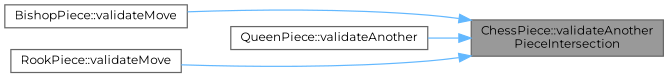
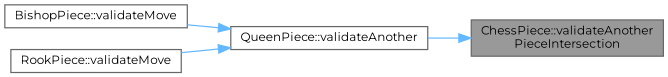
(323, 10) -> (203, 26)
(320, 66) -> (200, 51)
